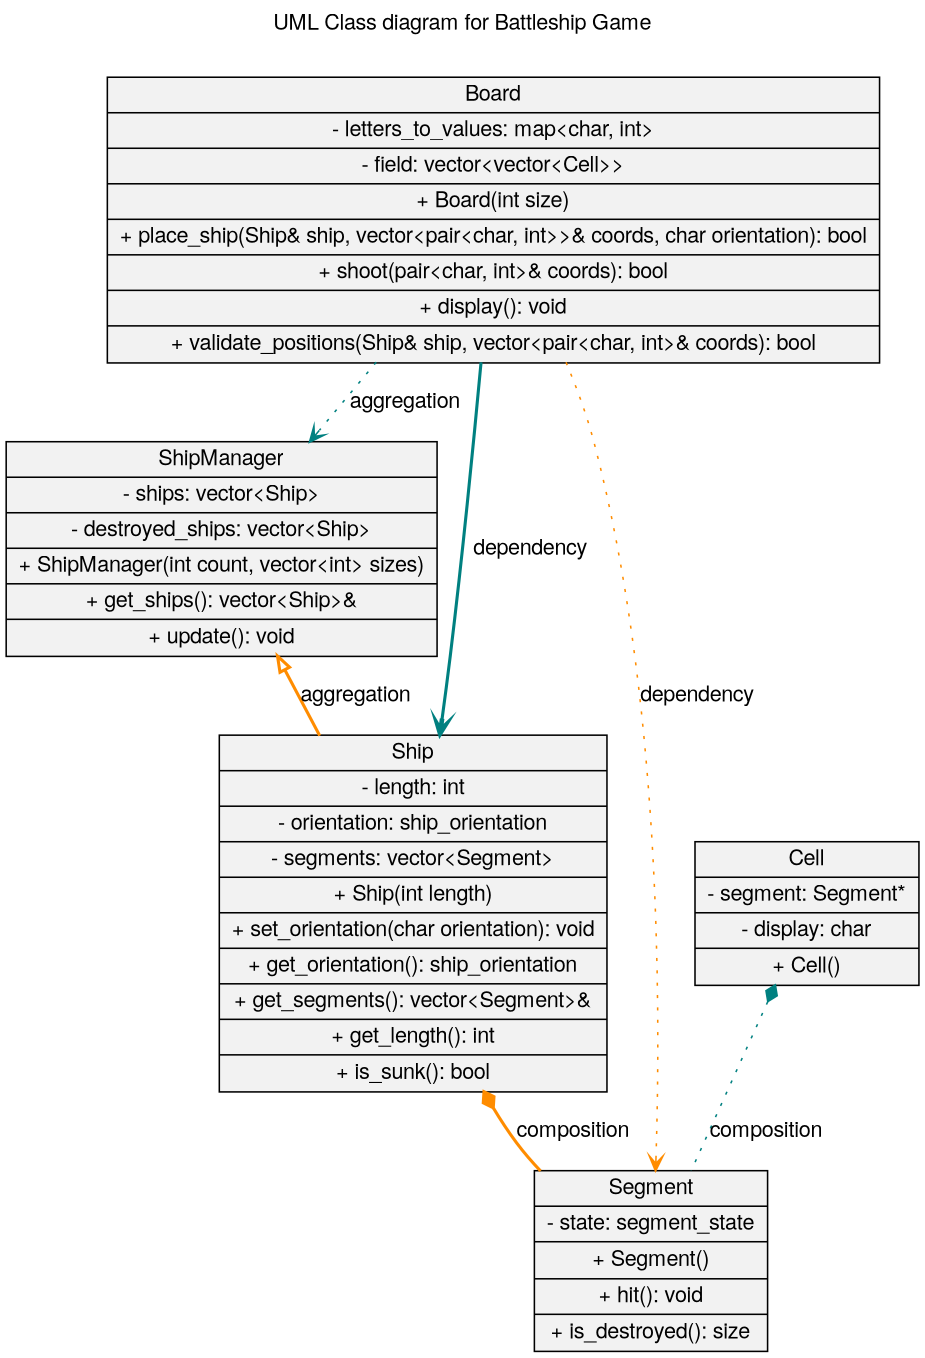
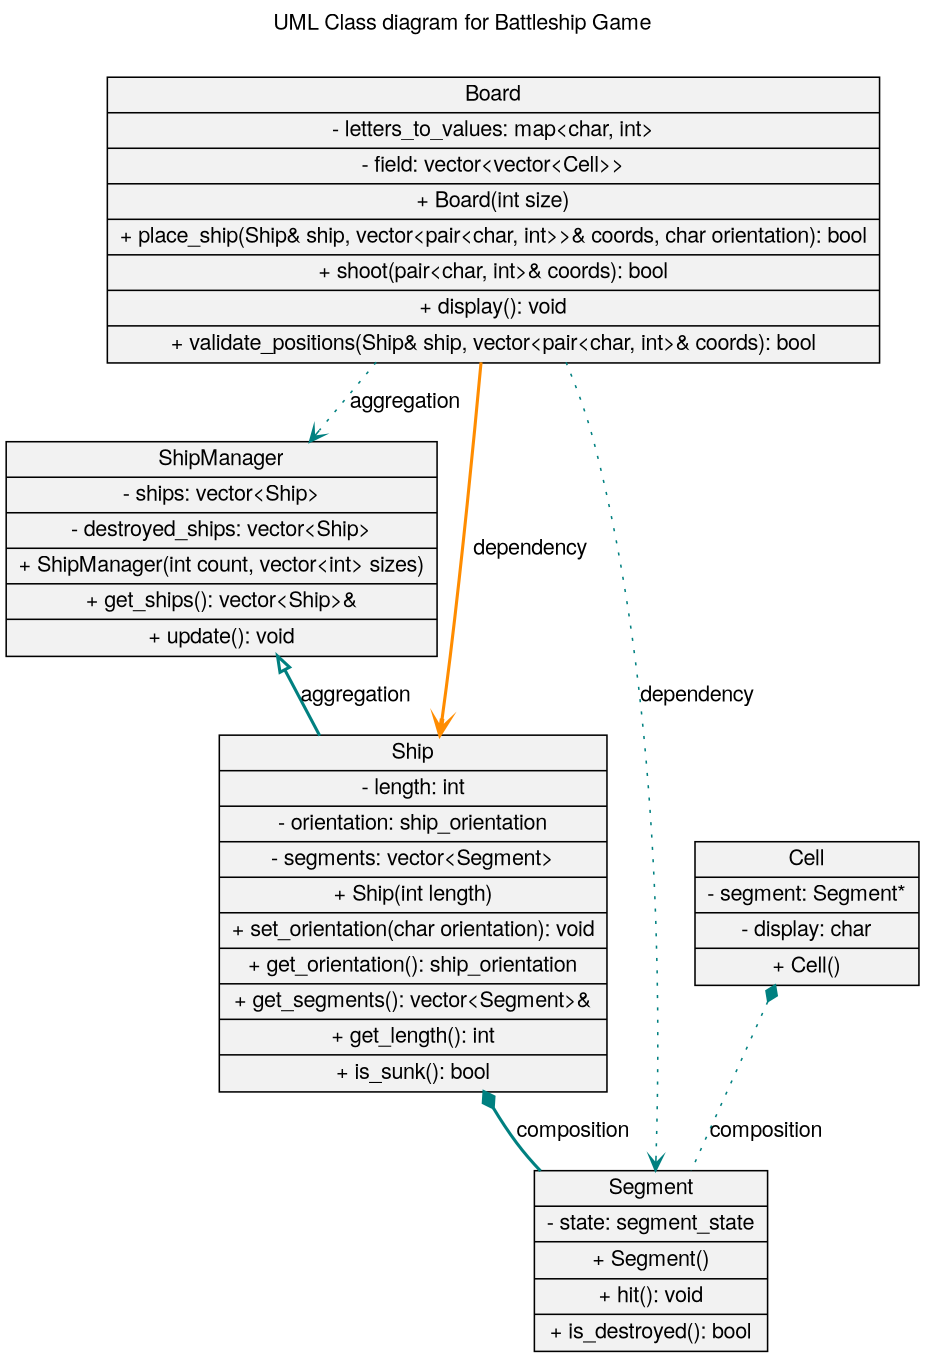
(463, 541) -> (463, 541)
(302, 703) -> (302, 703)
(645, 754) -> (645, 754)
(515, 1141) -> (515, 1141)
(651, 1332) -> (651, 1332)
